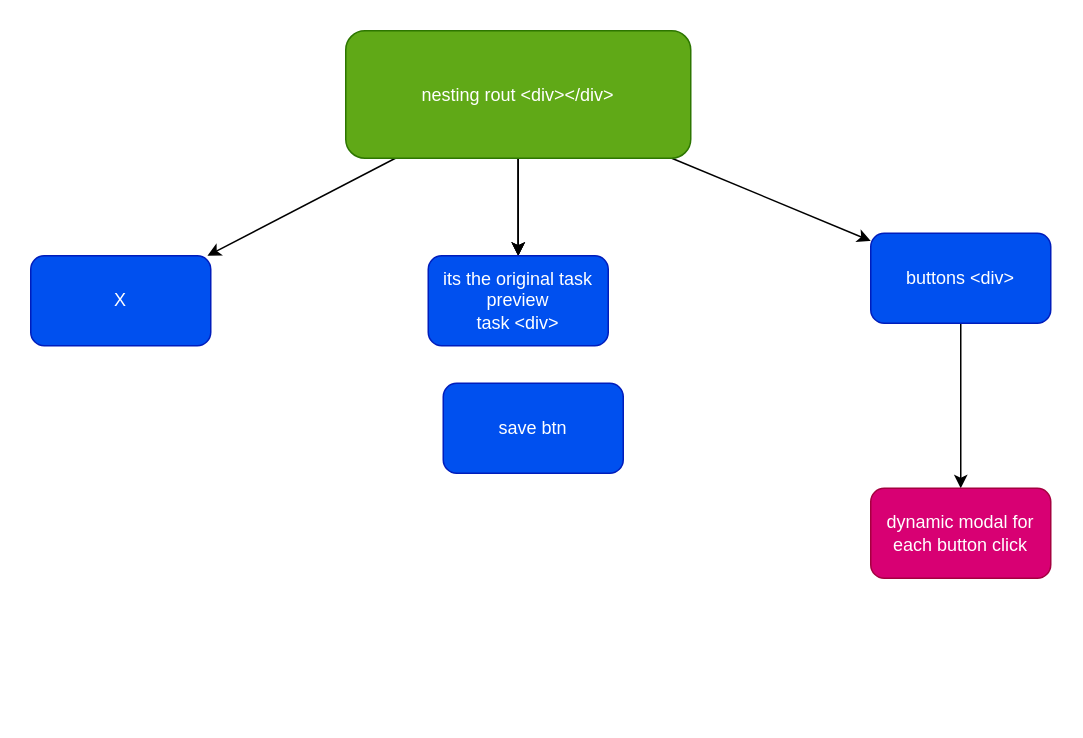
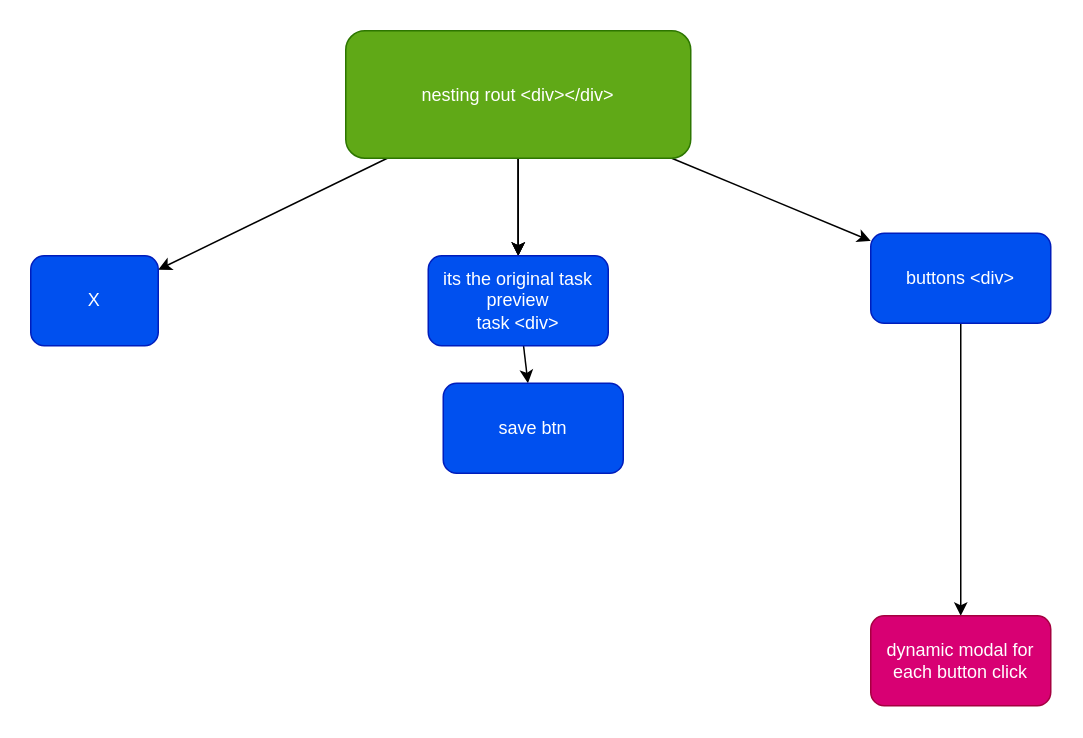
(121, 301) -> (95, 301)
none -> (525, 360)
(961, 533) -> (961, 661)
